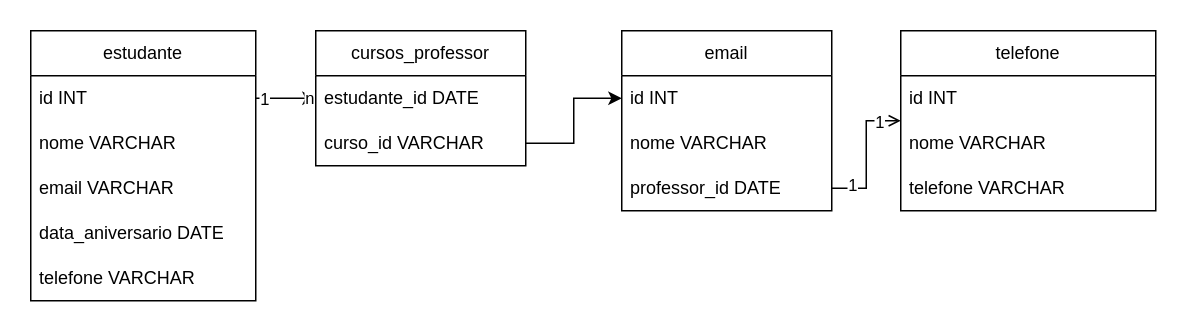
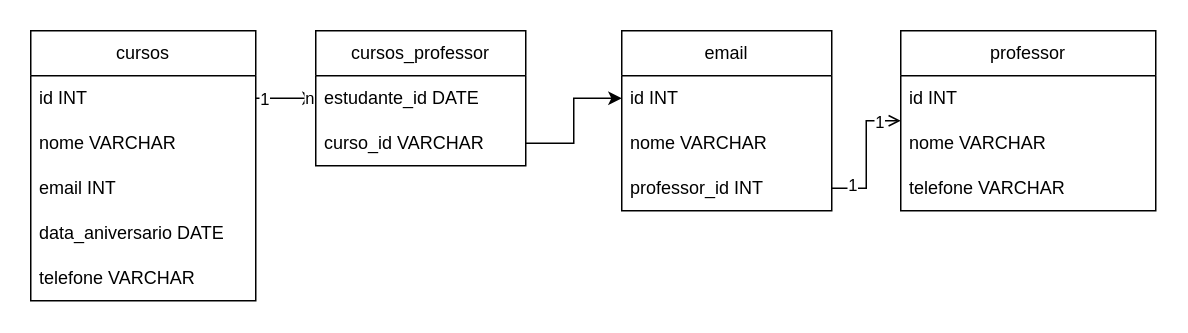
(143, 53) -> (143, 53)
(1028, 53) -> (1028, 53)
(98, 188) -> (78, 188)
(712, 188) -> (707, 188)
